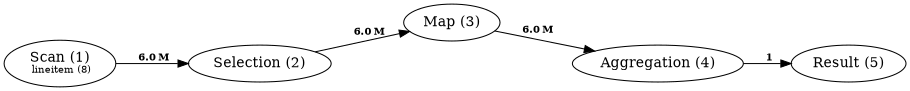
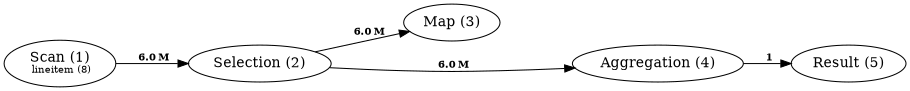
(540, 40) -> (447, 71)
